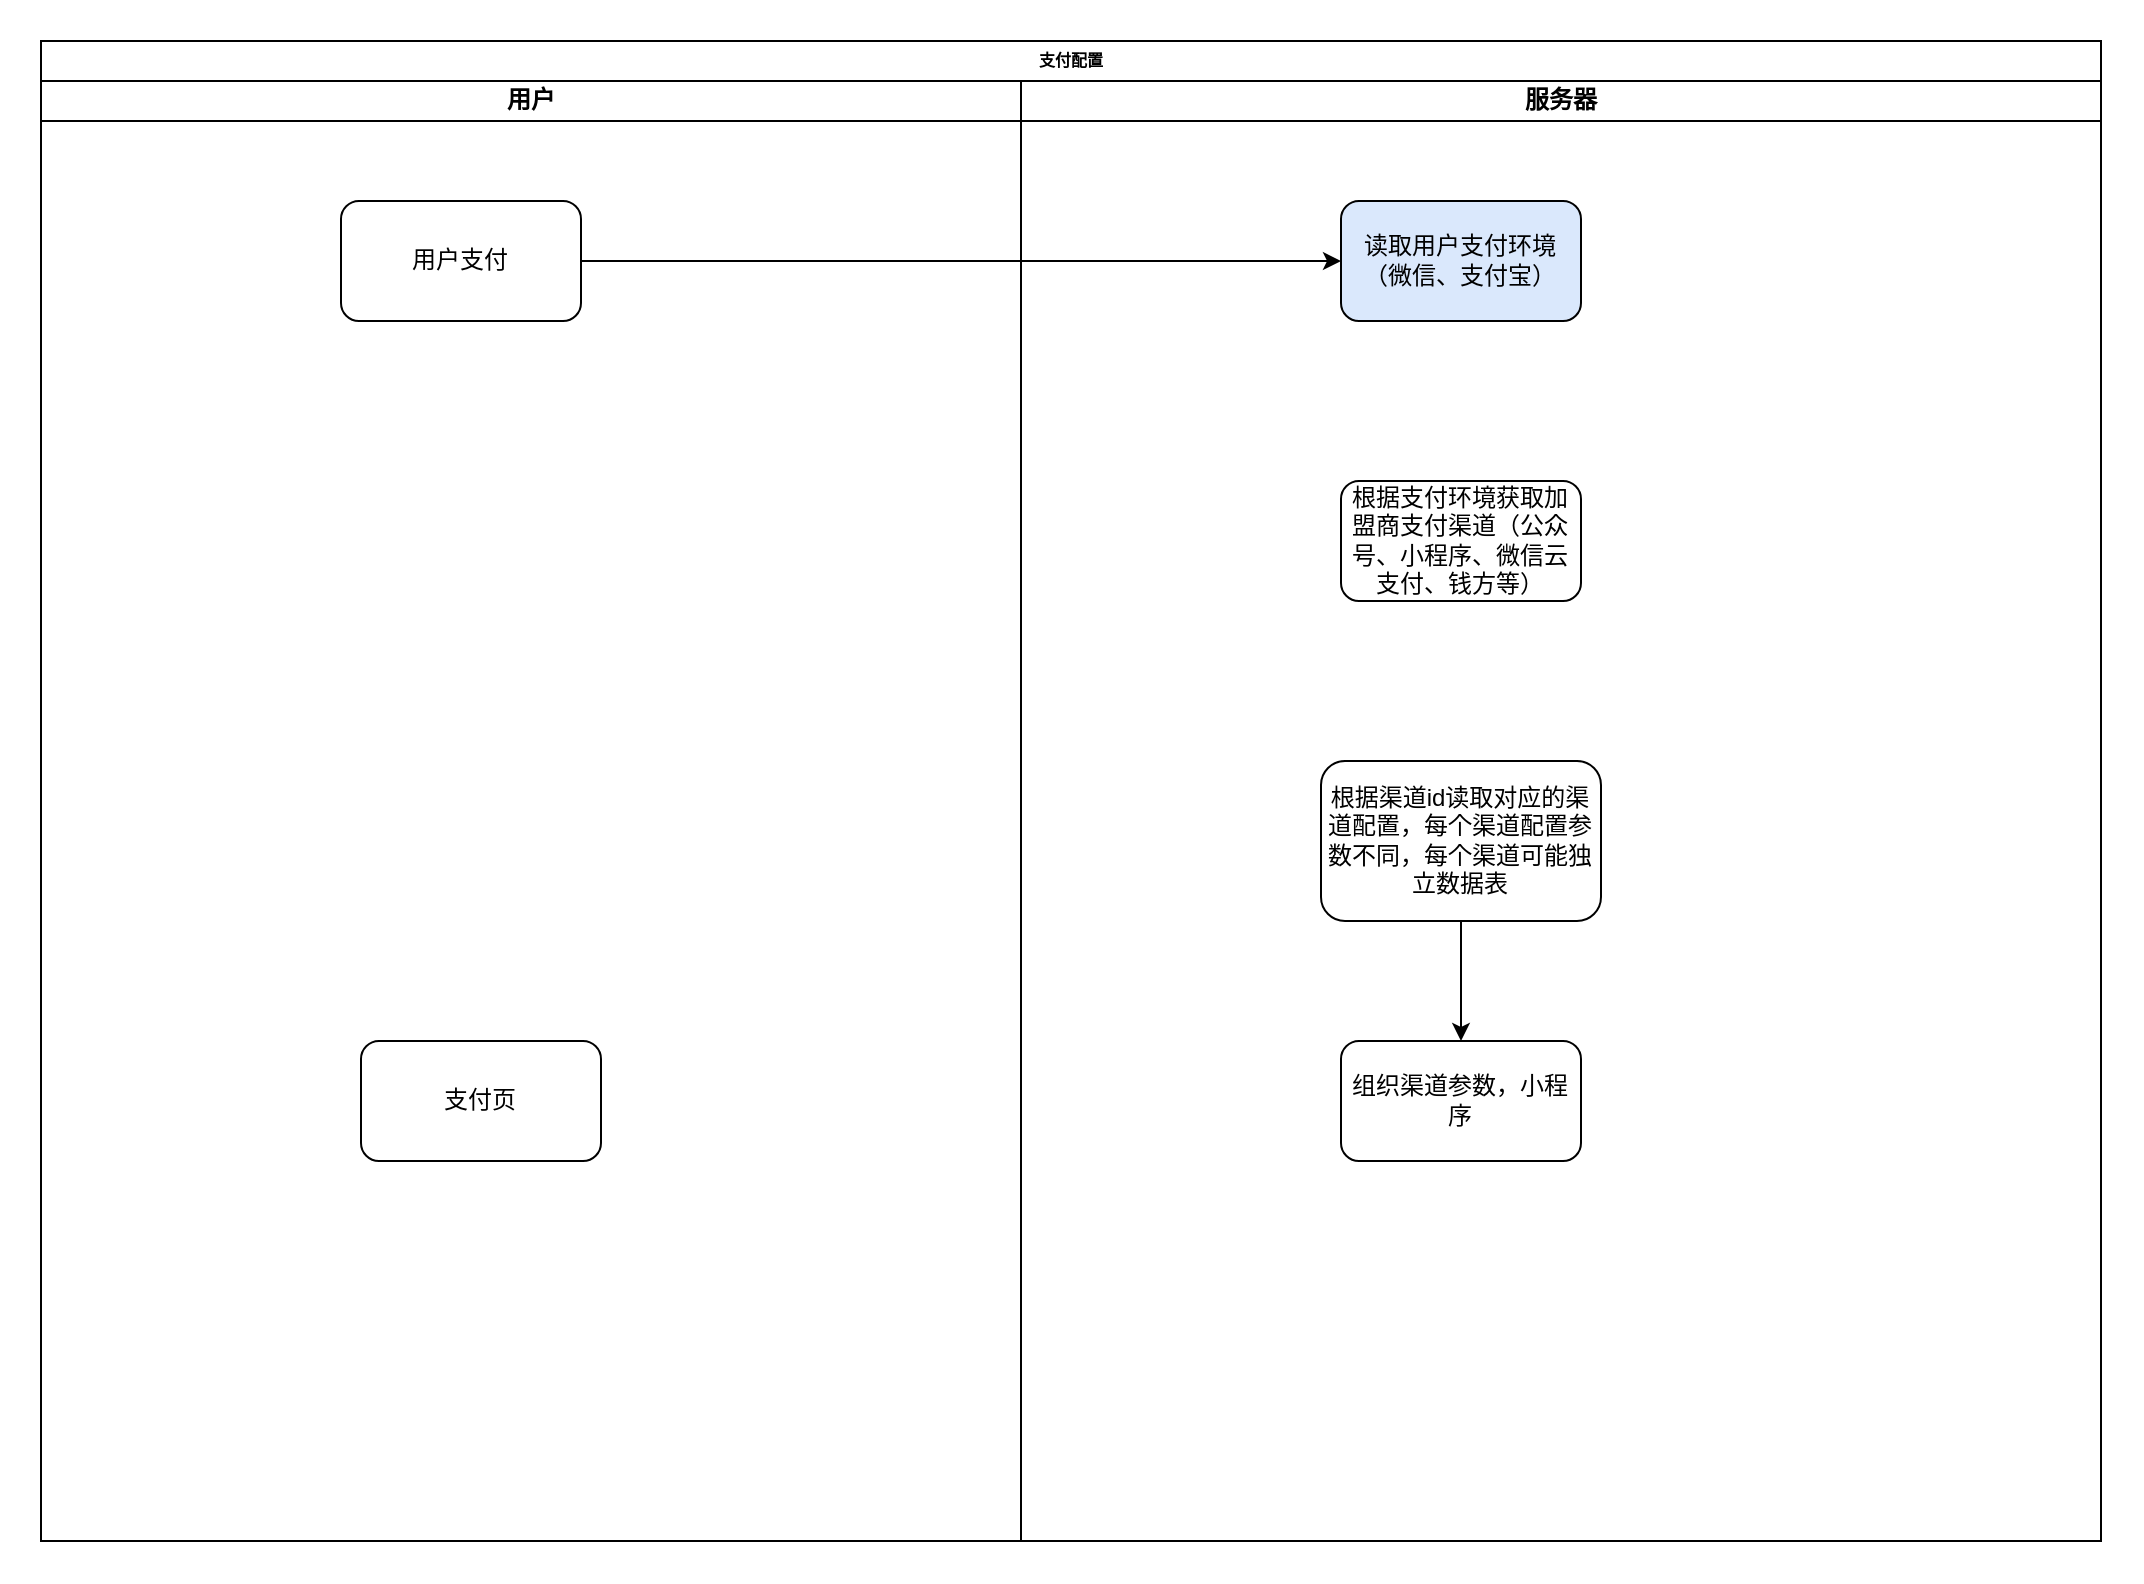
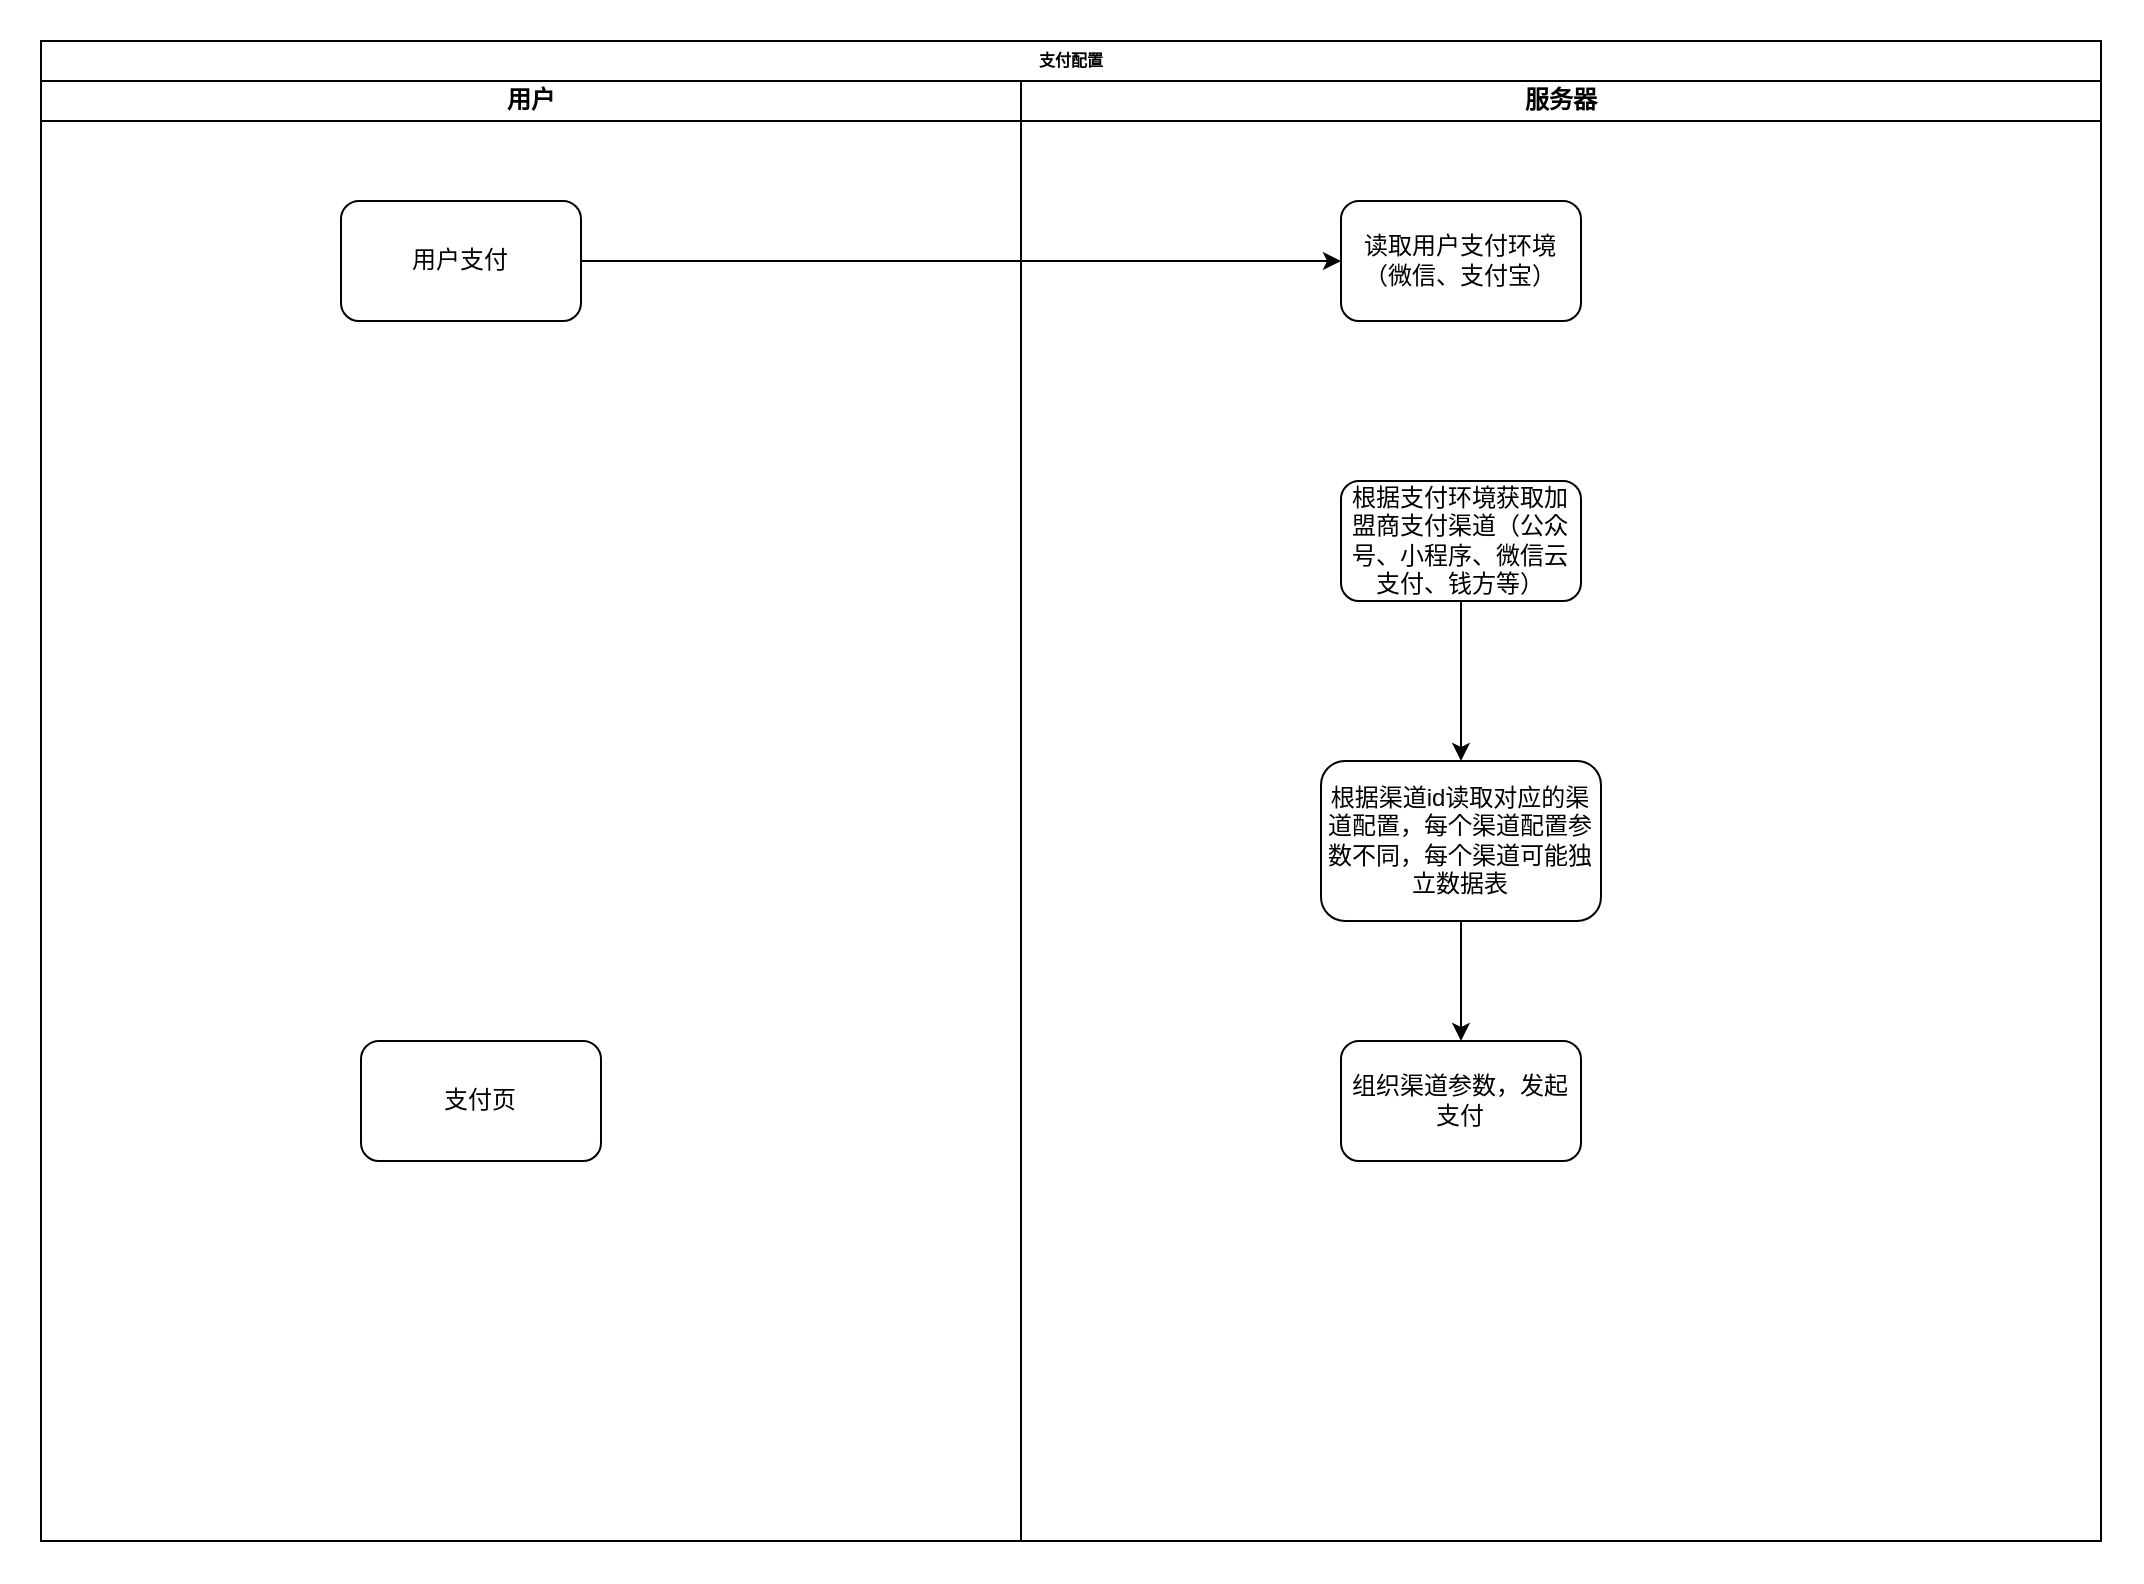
(1461, 261) -> (1461, 261)
none -> (1461, 674)
(1461, 1101) -> (1461, 1101)
